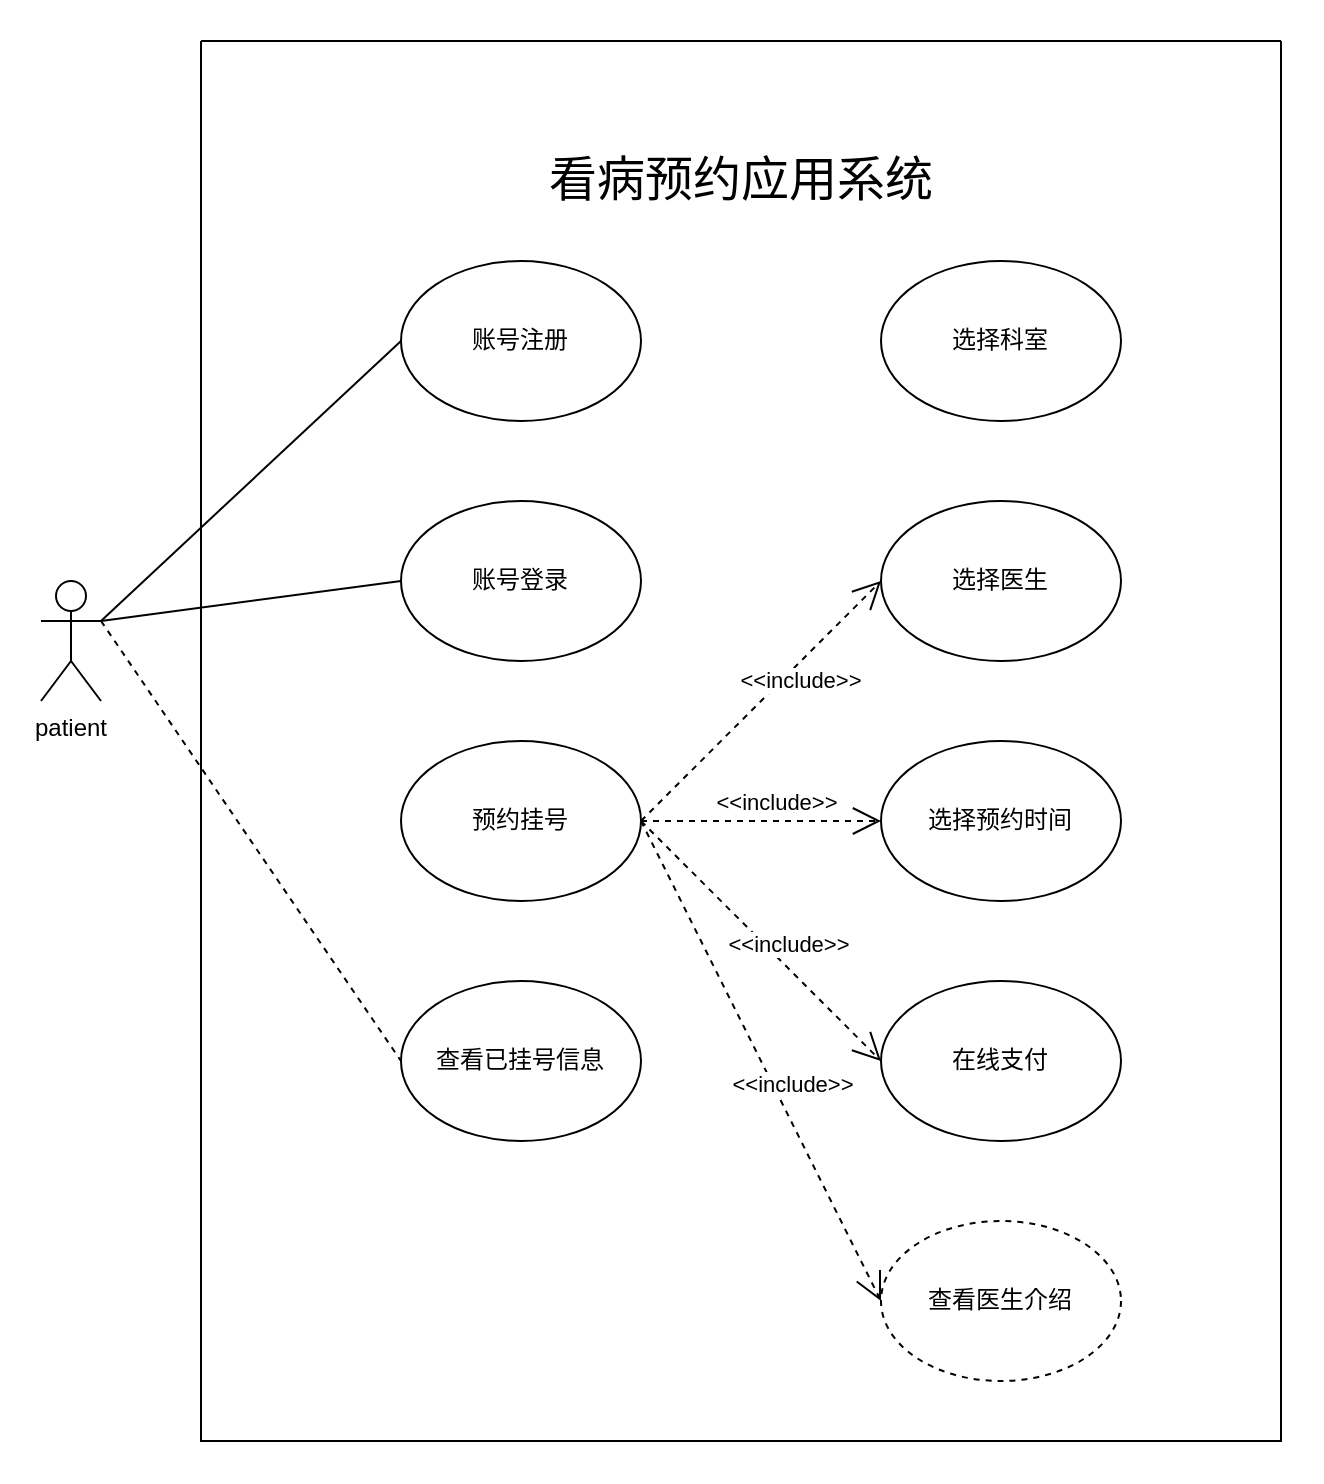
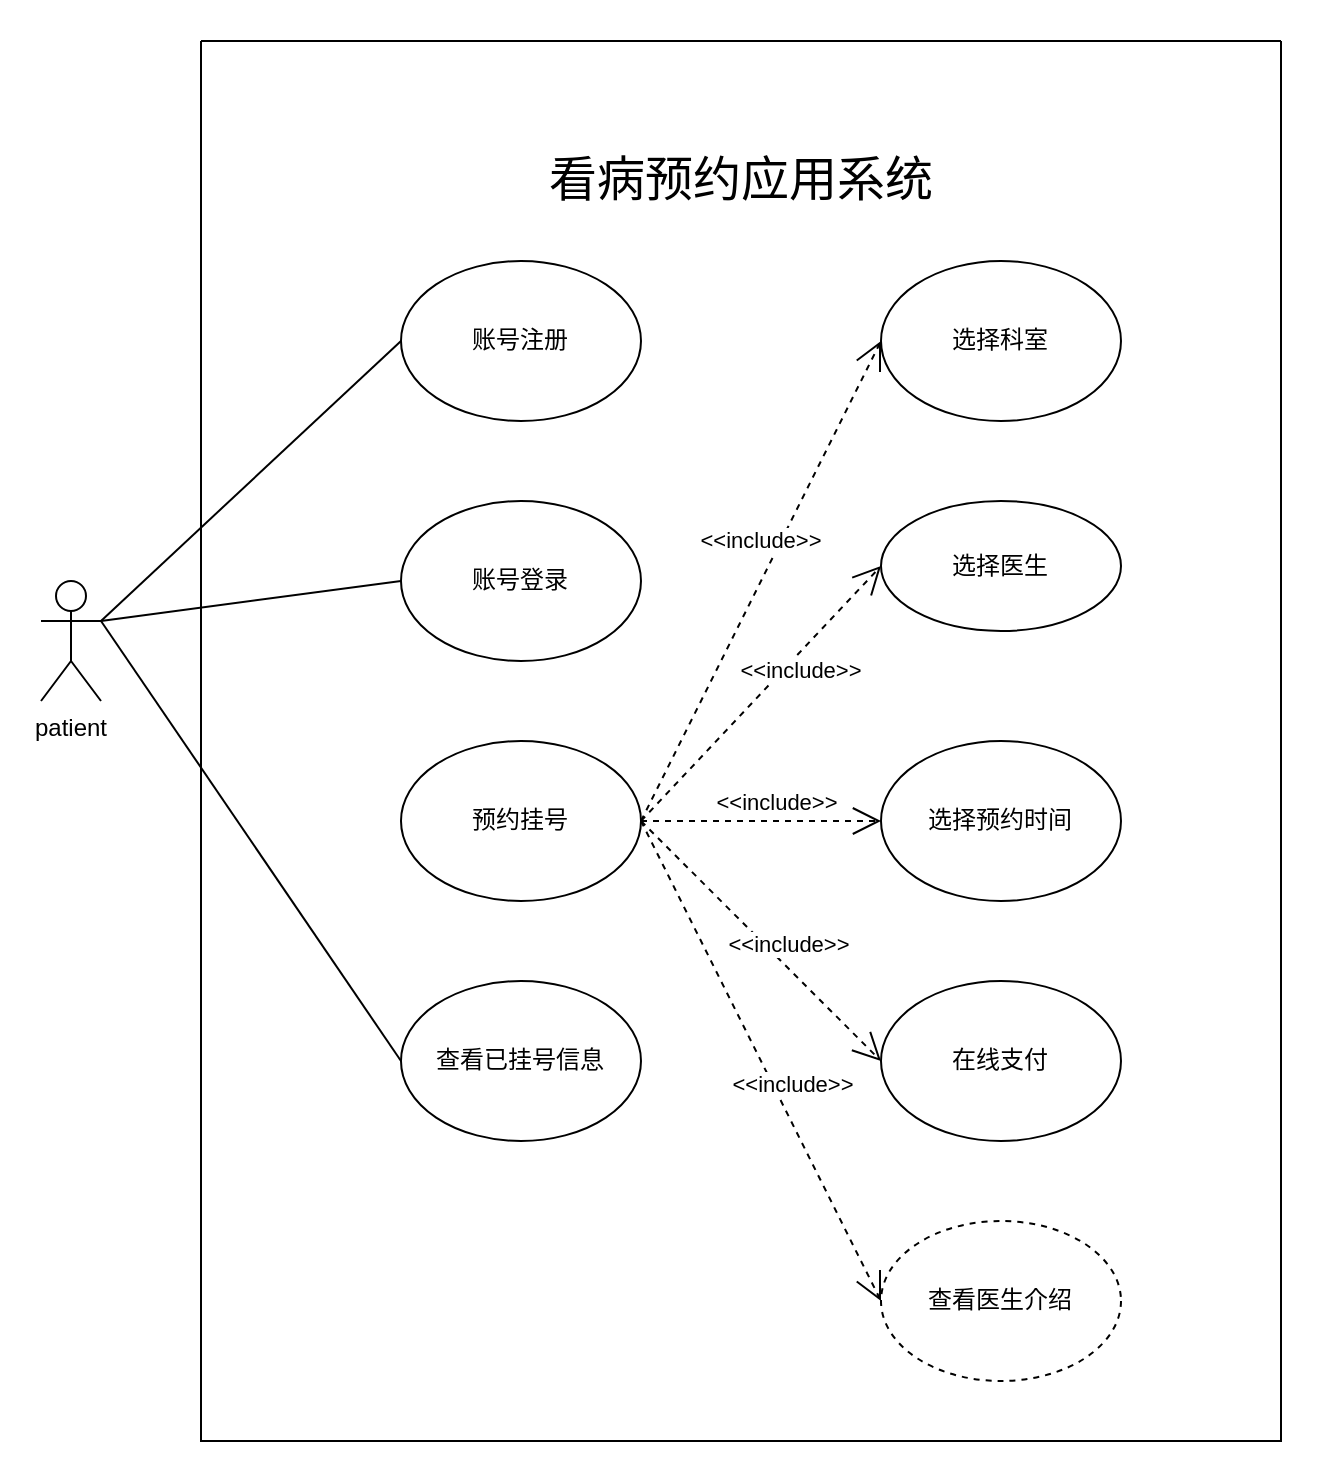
(1001, 581) -> (1001, 566)
none -> (709, 685)
(302, 915) -> (302, 915)
